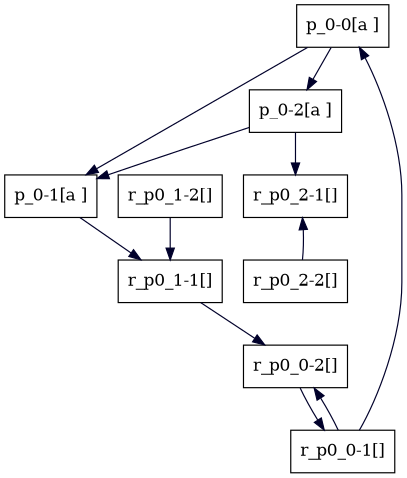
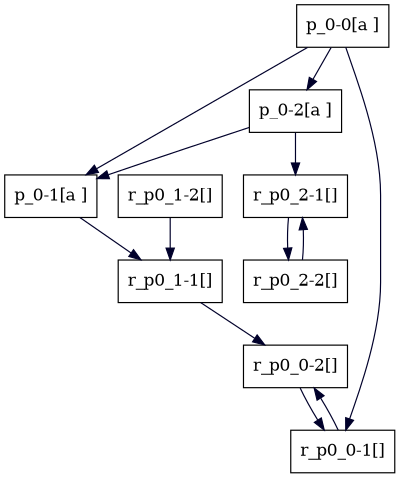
none -> (288, 233)
(402, 245) -> (381, 233)
